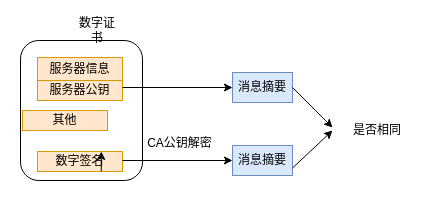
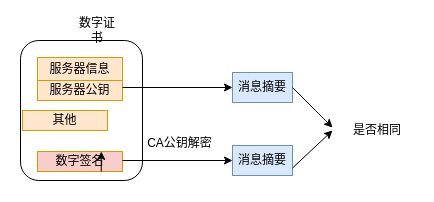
(80, 162) -> (80, 162)
